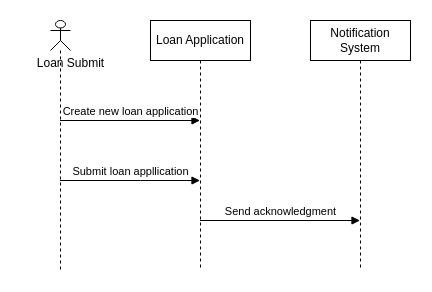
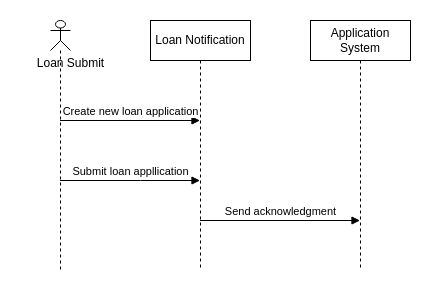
(201, 41) -> (201, 41)
(361, 41) -> (361, 41)
